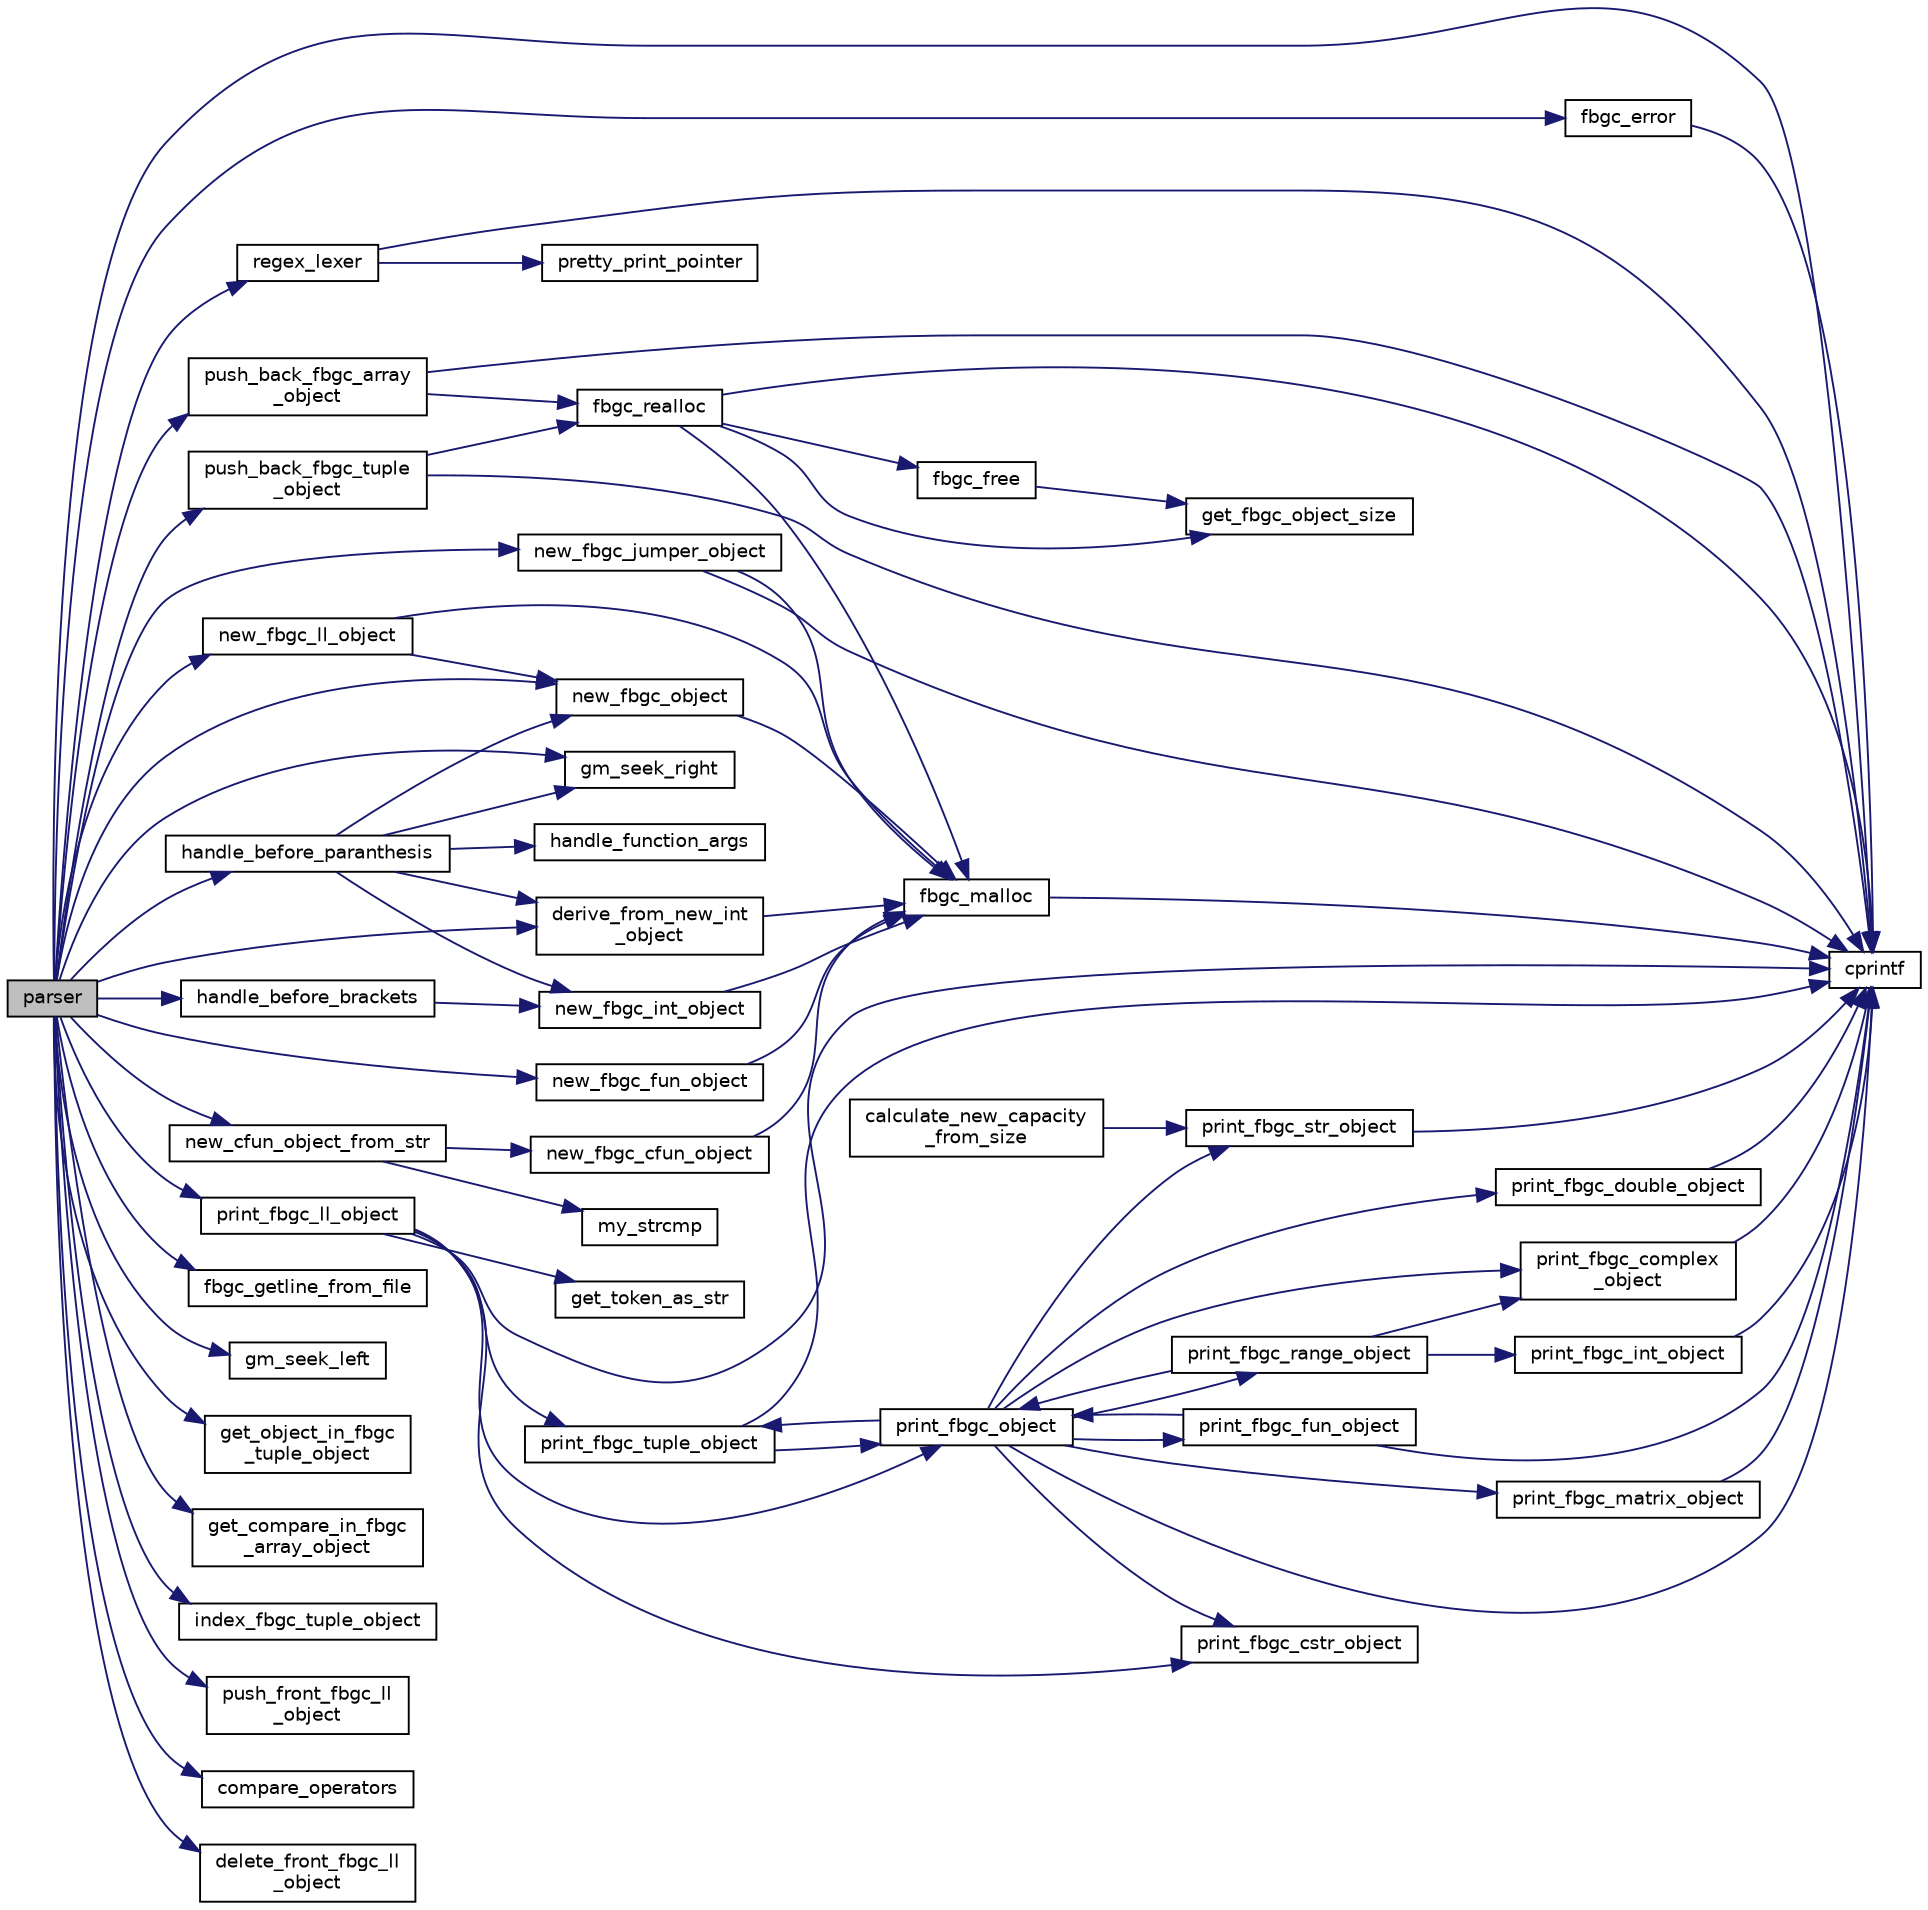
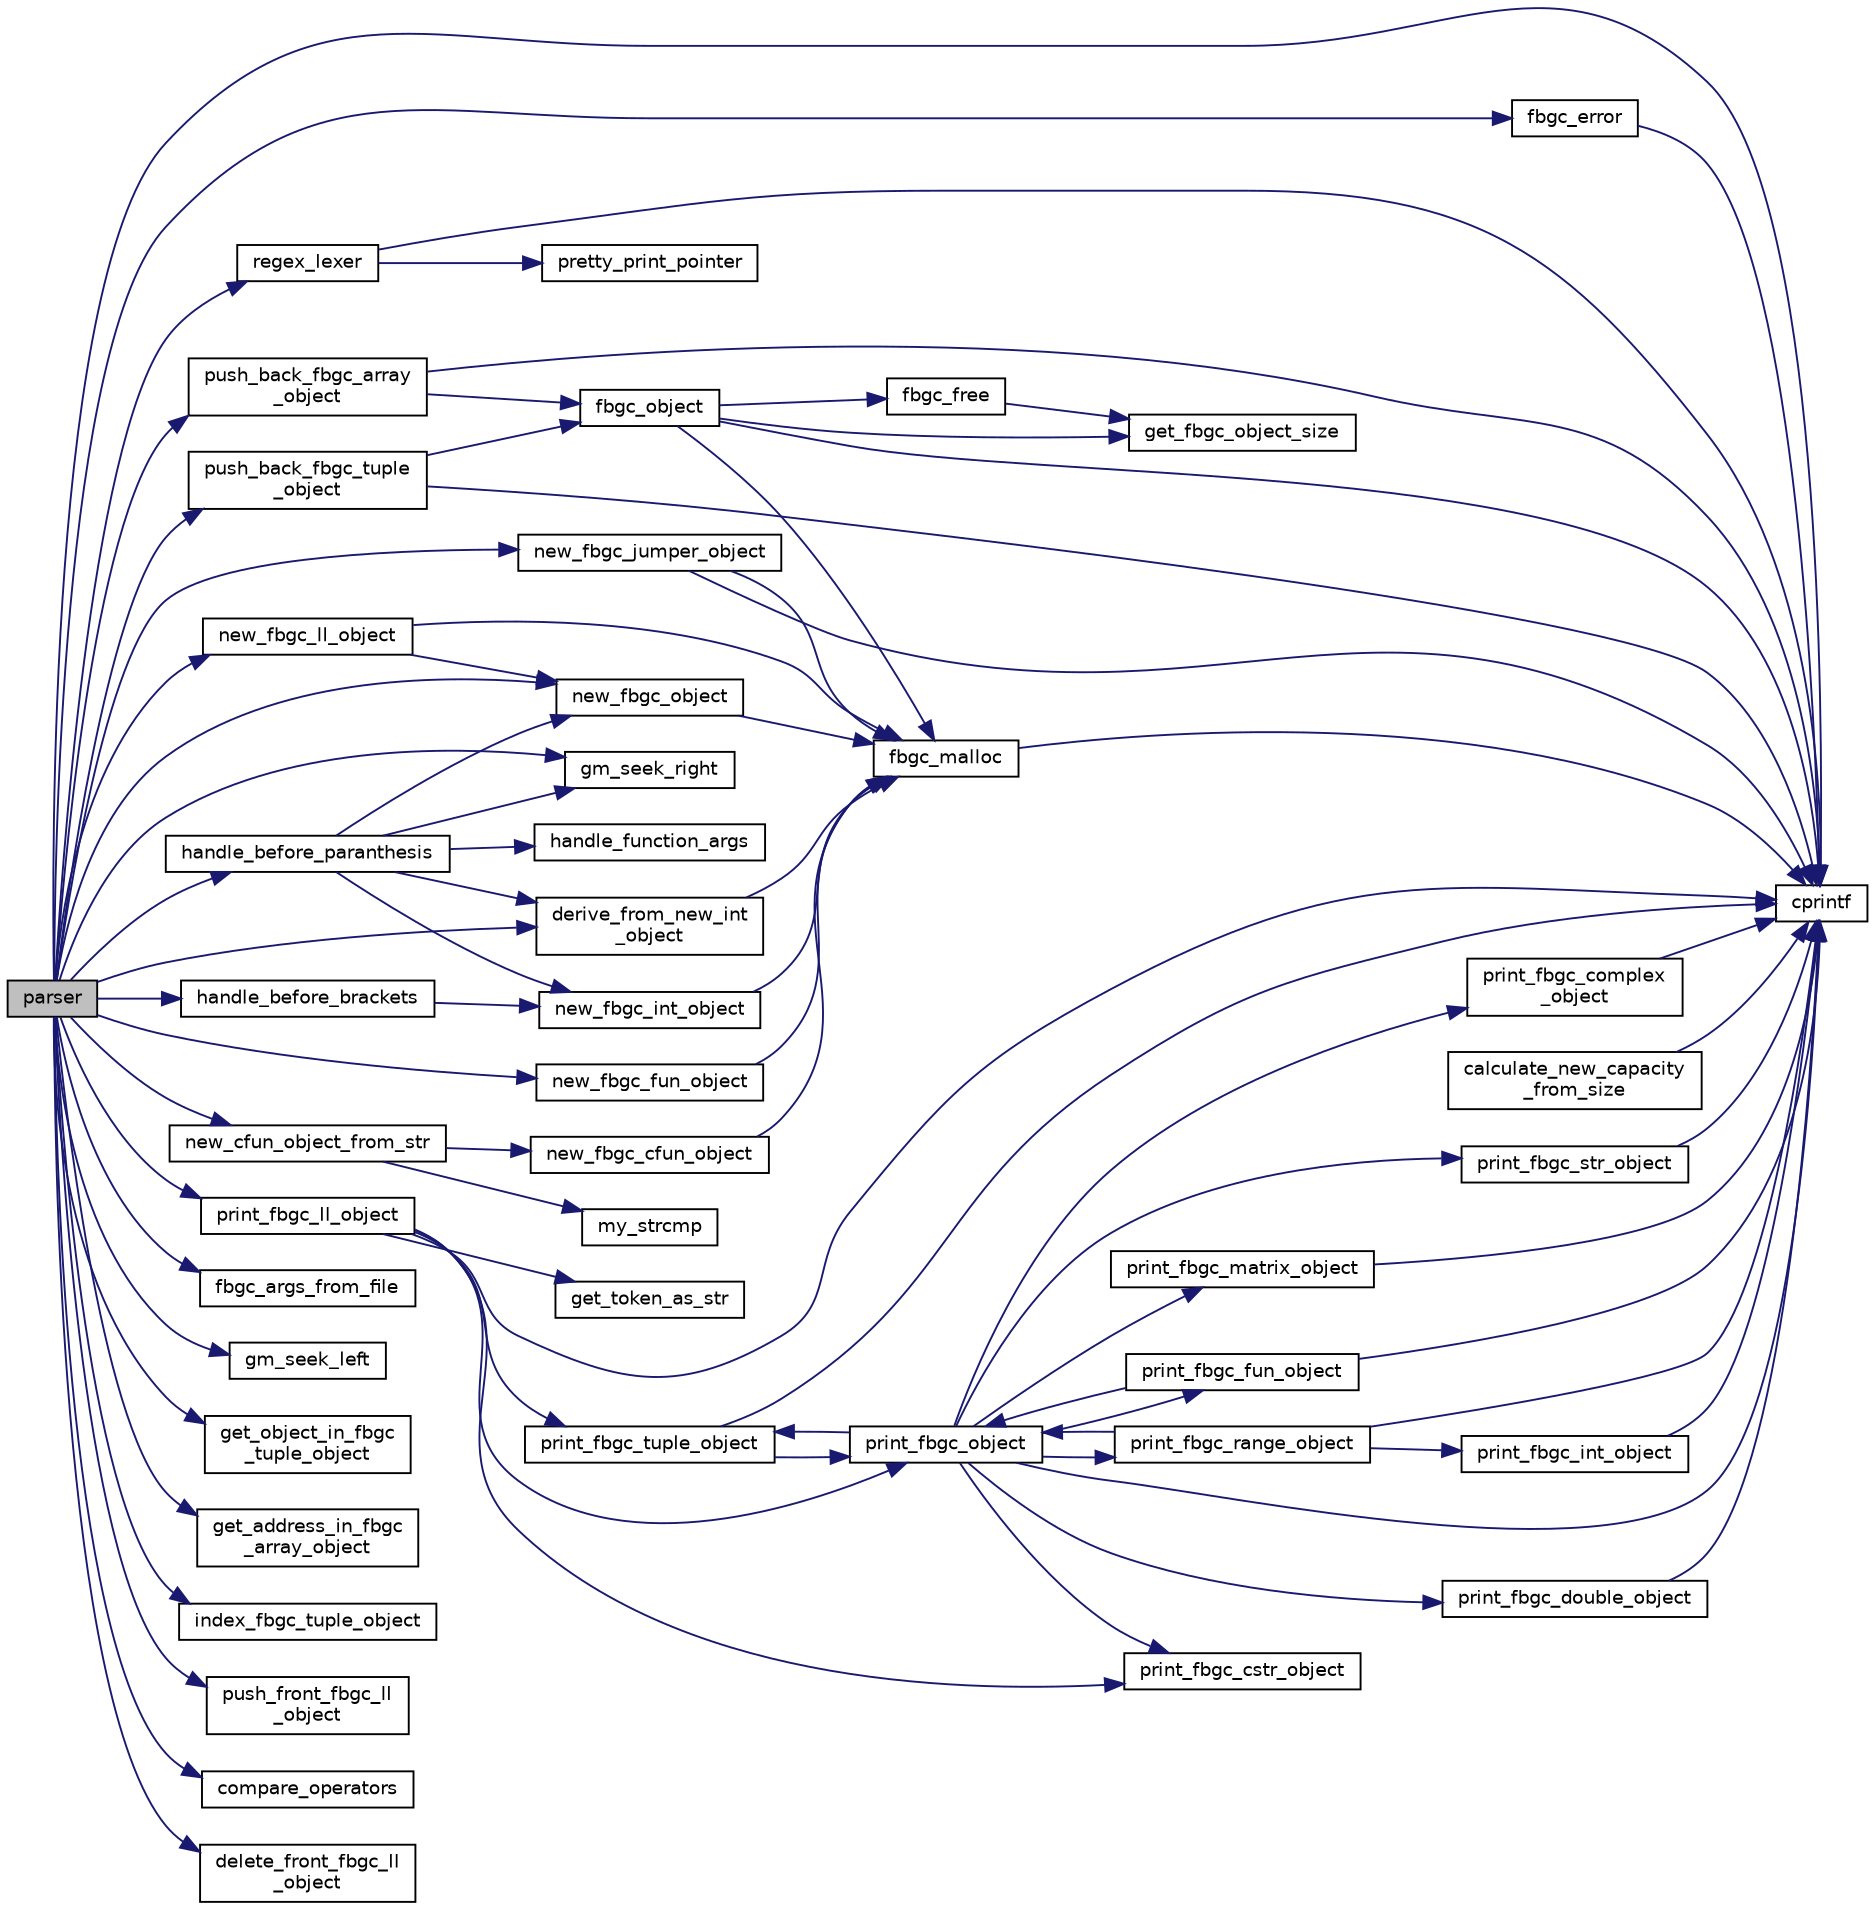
(650, 408) -> (650, 408)
(1135, 1128) -> (1744, 1004)
(308, 1288) -> (308, 1288)
(1437, 1320) -> (1731, 1318)
(308, 1538) -> (308, 1538)
